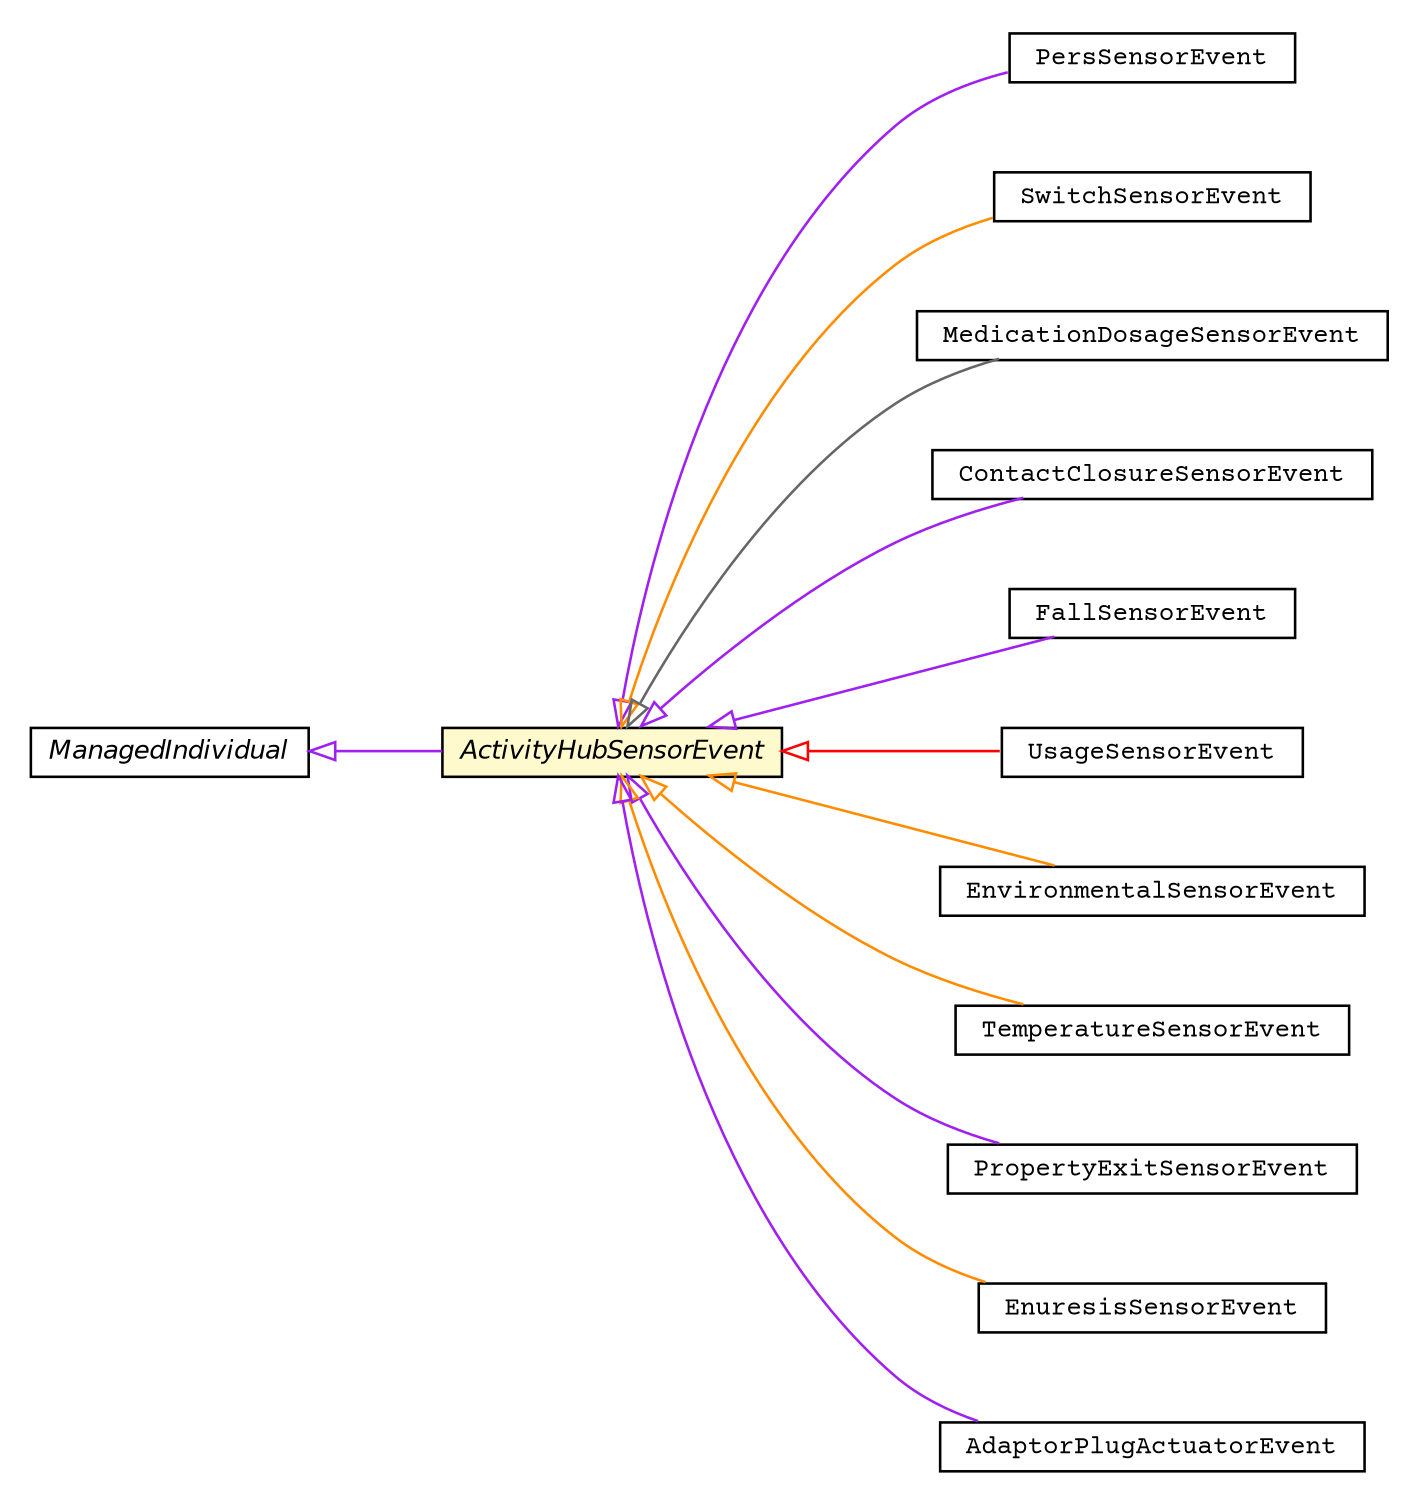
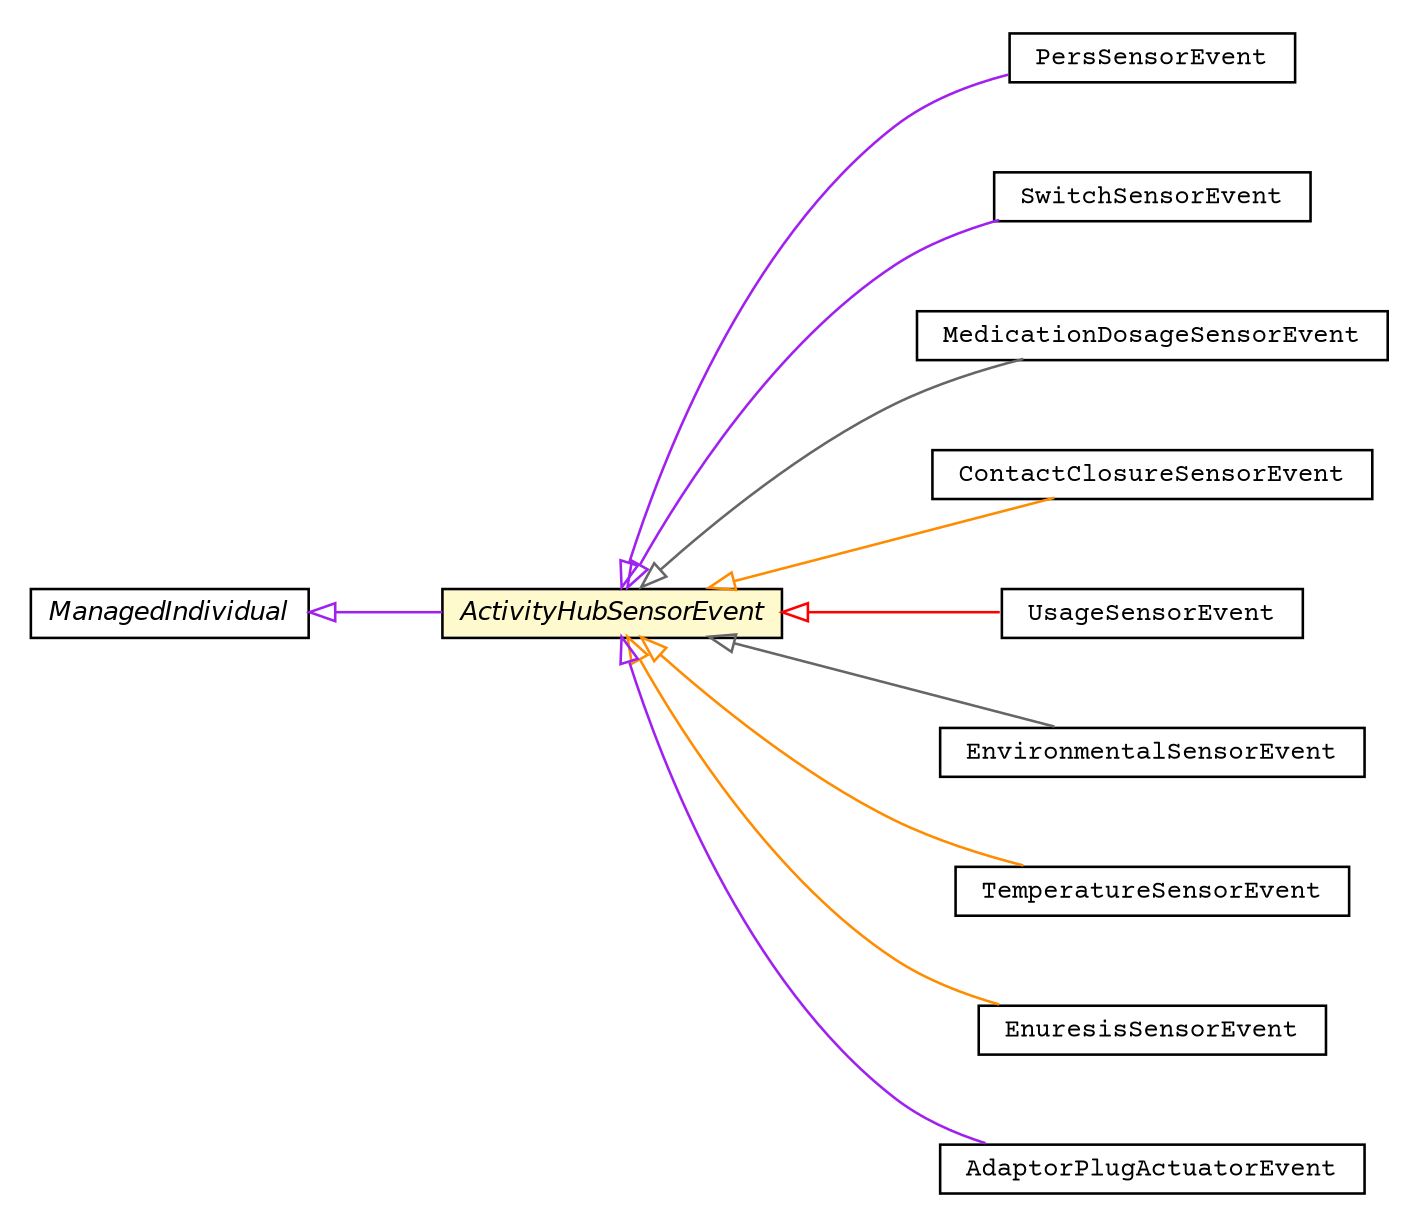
(761, 417) -> (789, 357)
(829, 580) -> (894, 539)
(1151, 612) -> none
(894, 824) -> (894, 685)
(1151, 1168) -> none
